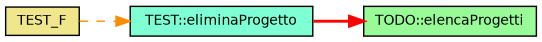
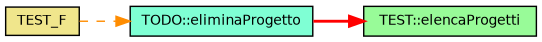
(221, 21) -> (221, 21)
(450, 21) -> (450, 21)
